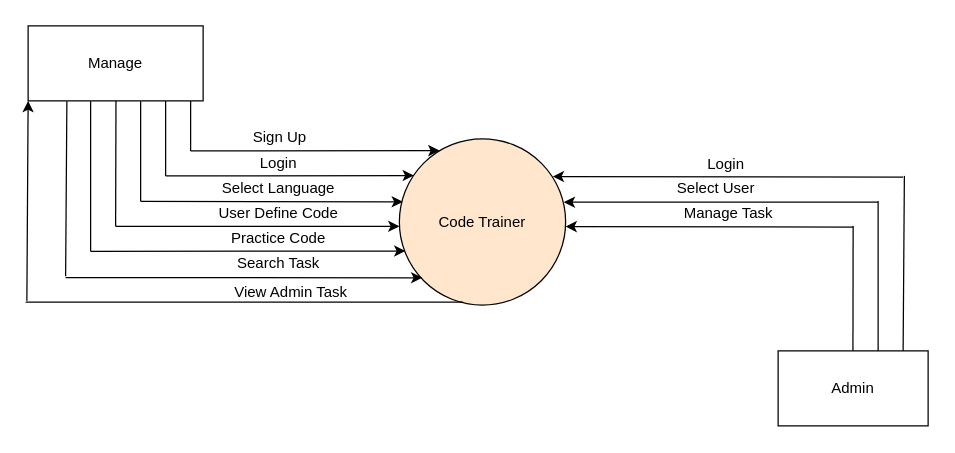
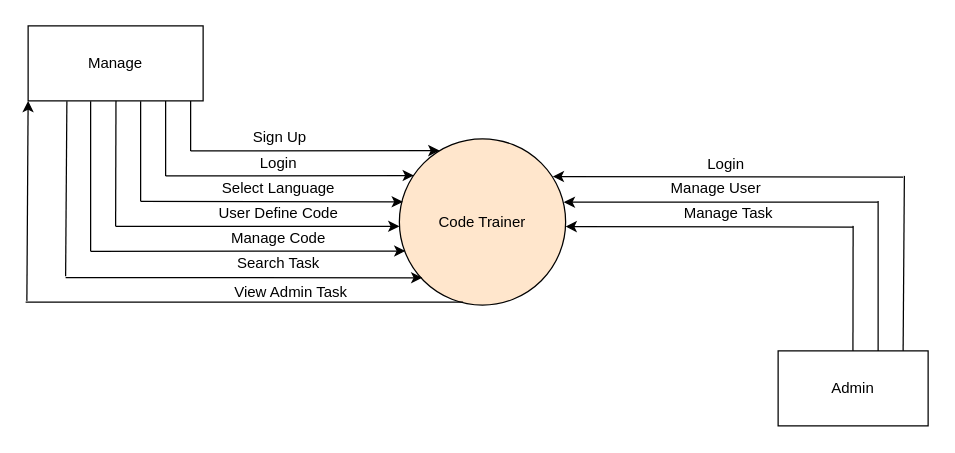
(716, 188) -> (716, 188)
(279, 238) -> (279, 238)
